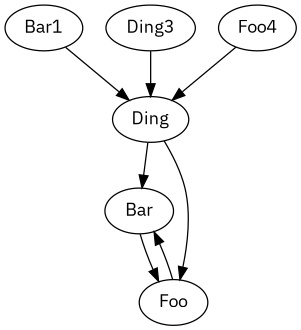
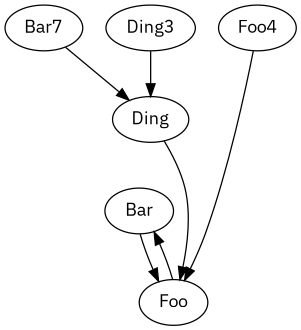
(44, 28) -> (44, 28)
(209, 69) -> (228, 162)
(146, 159) -> none
